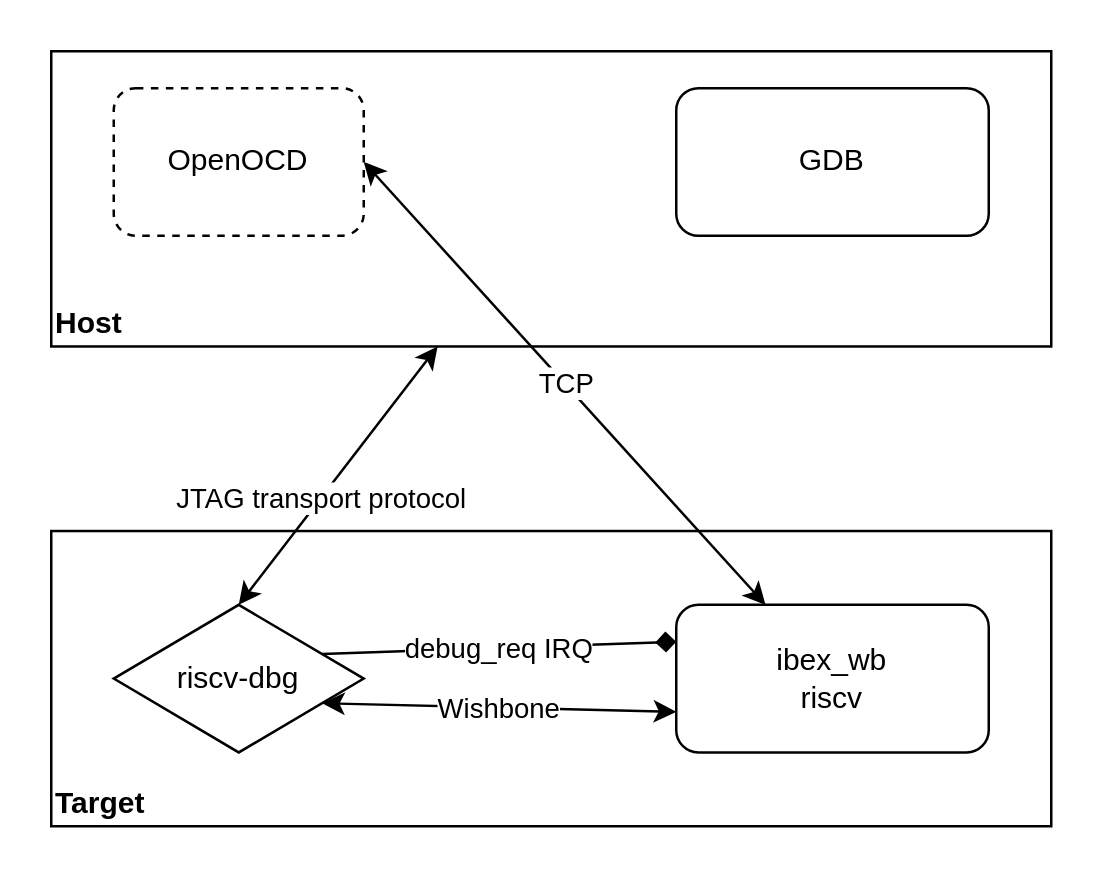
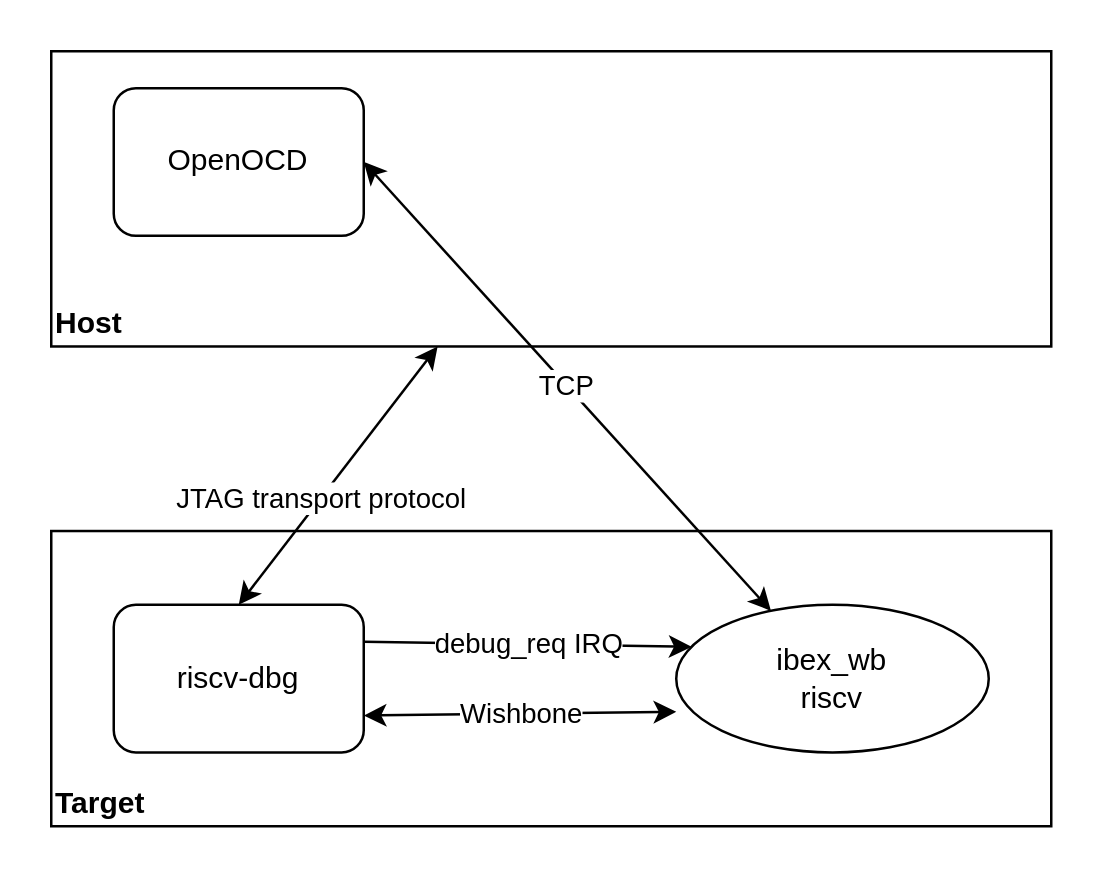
(239, 162) -> (239, 162)
(833, 162) -> none
(489, 648) -> (519, 644)
(239, 679) -> (239, 679)
(833, 679) -> (833, 679)
